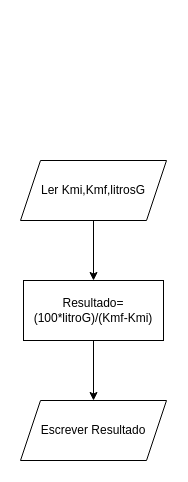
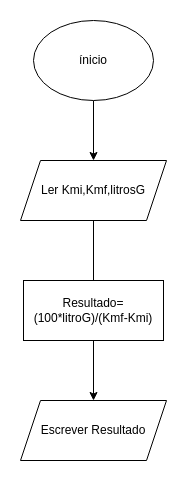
none -> (94, 61)
none -> (94, 127)
(94, 272) -> (94, 274)
